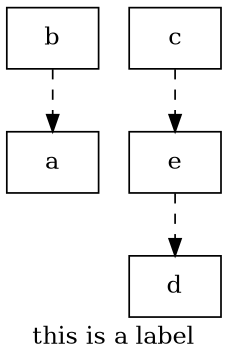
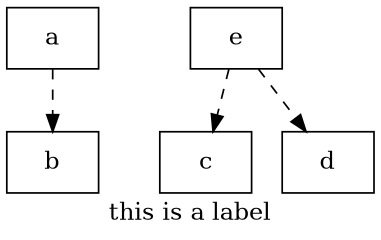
(53, 92) -> (53, 92)
(175, 92) -> (223, 92)
